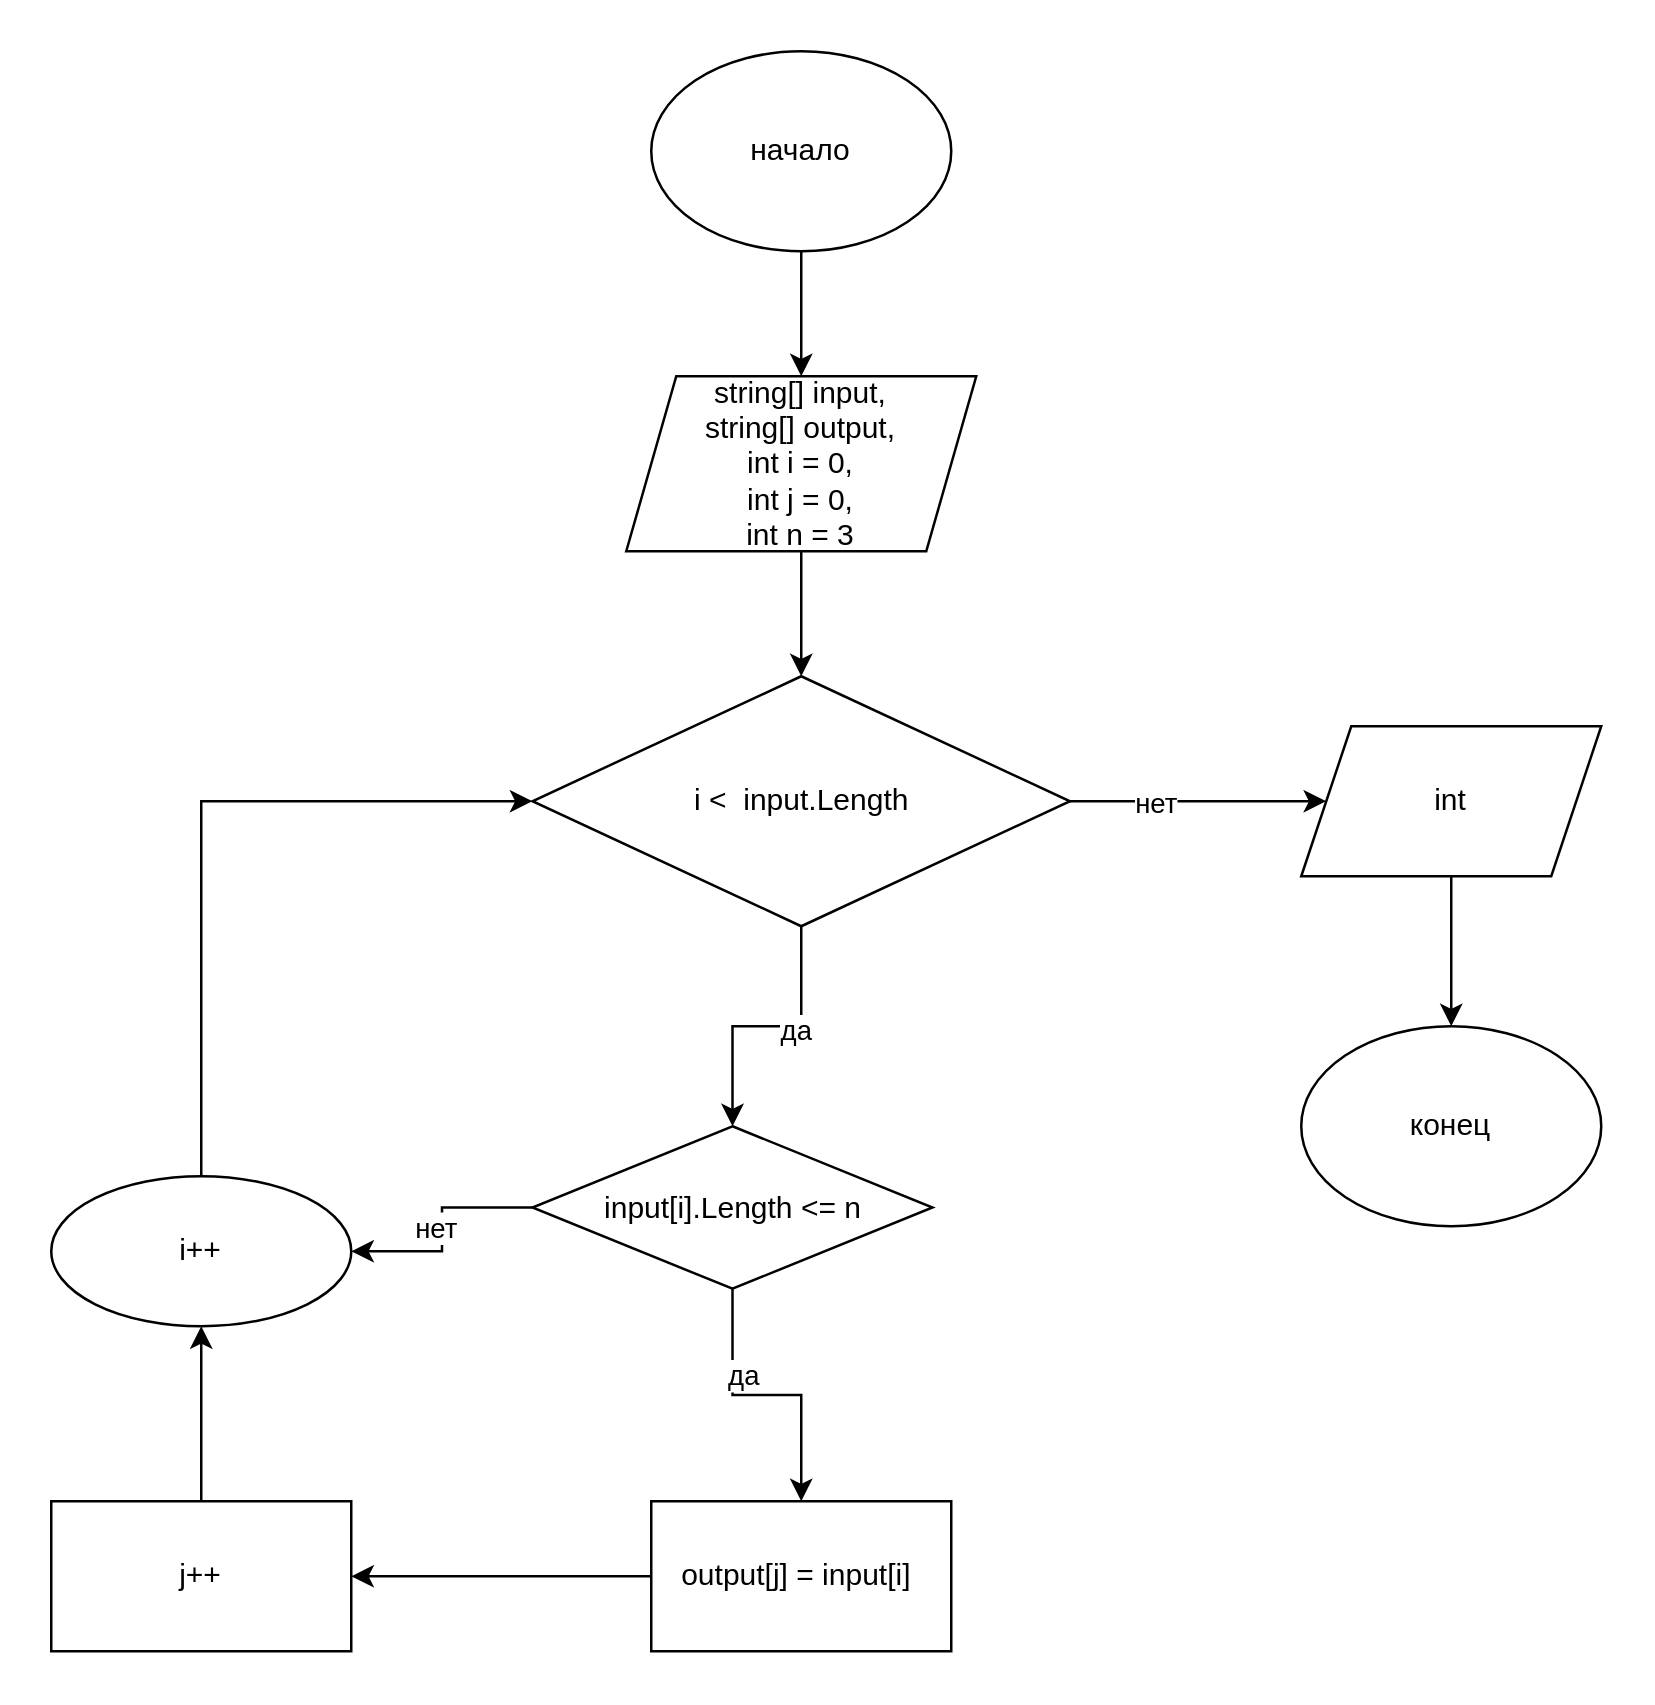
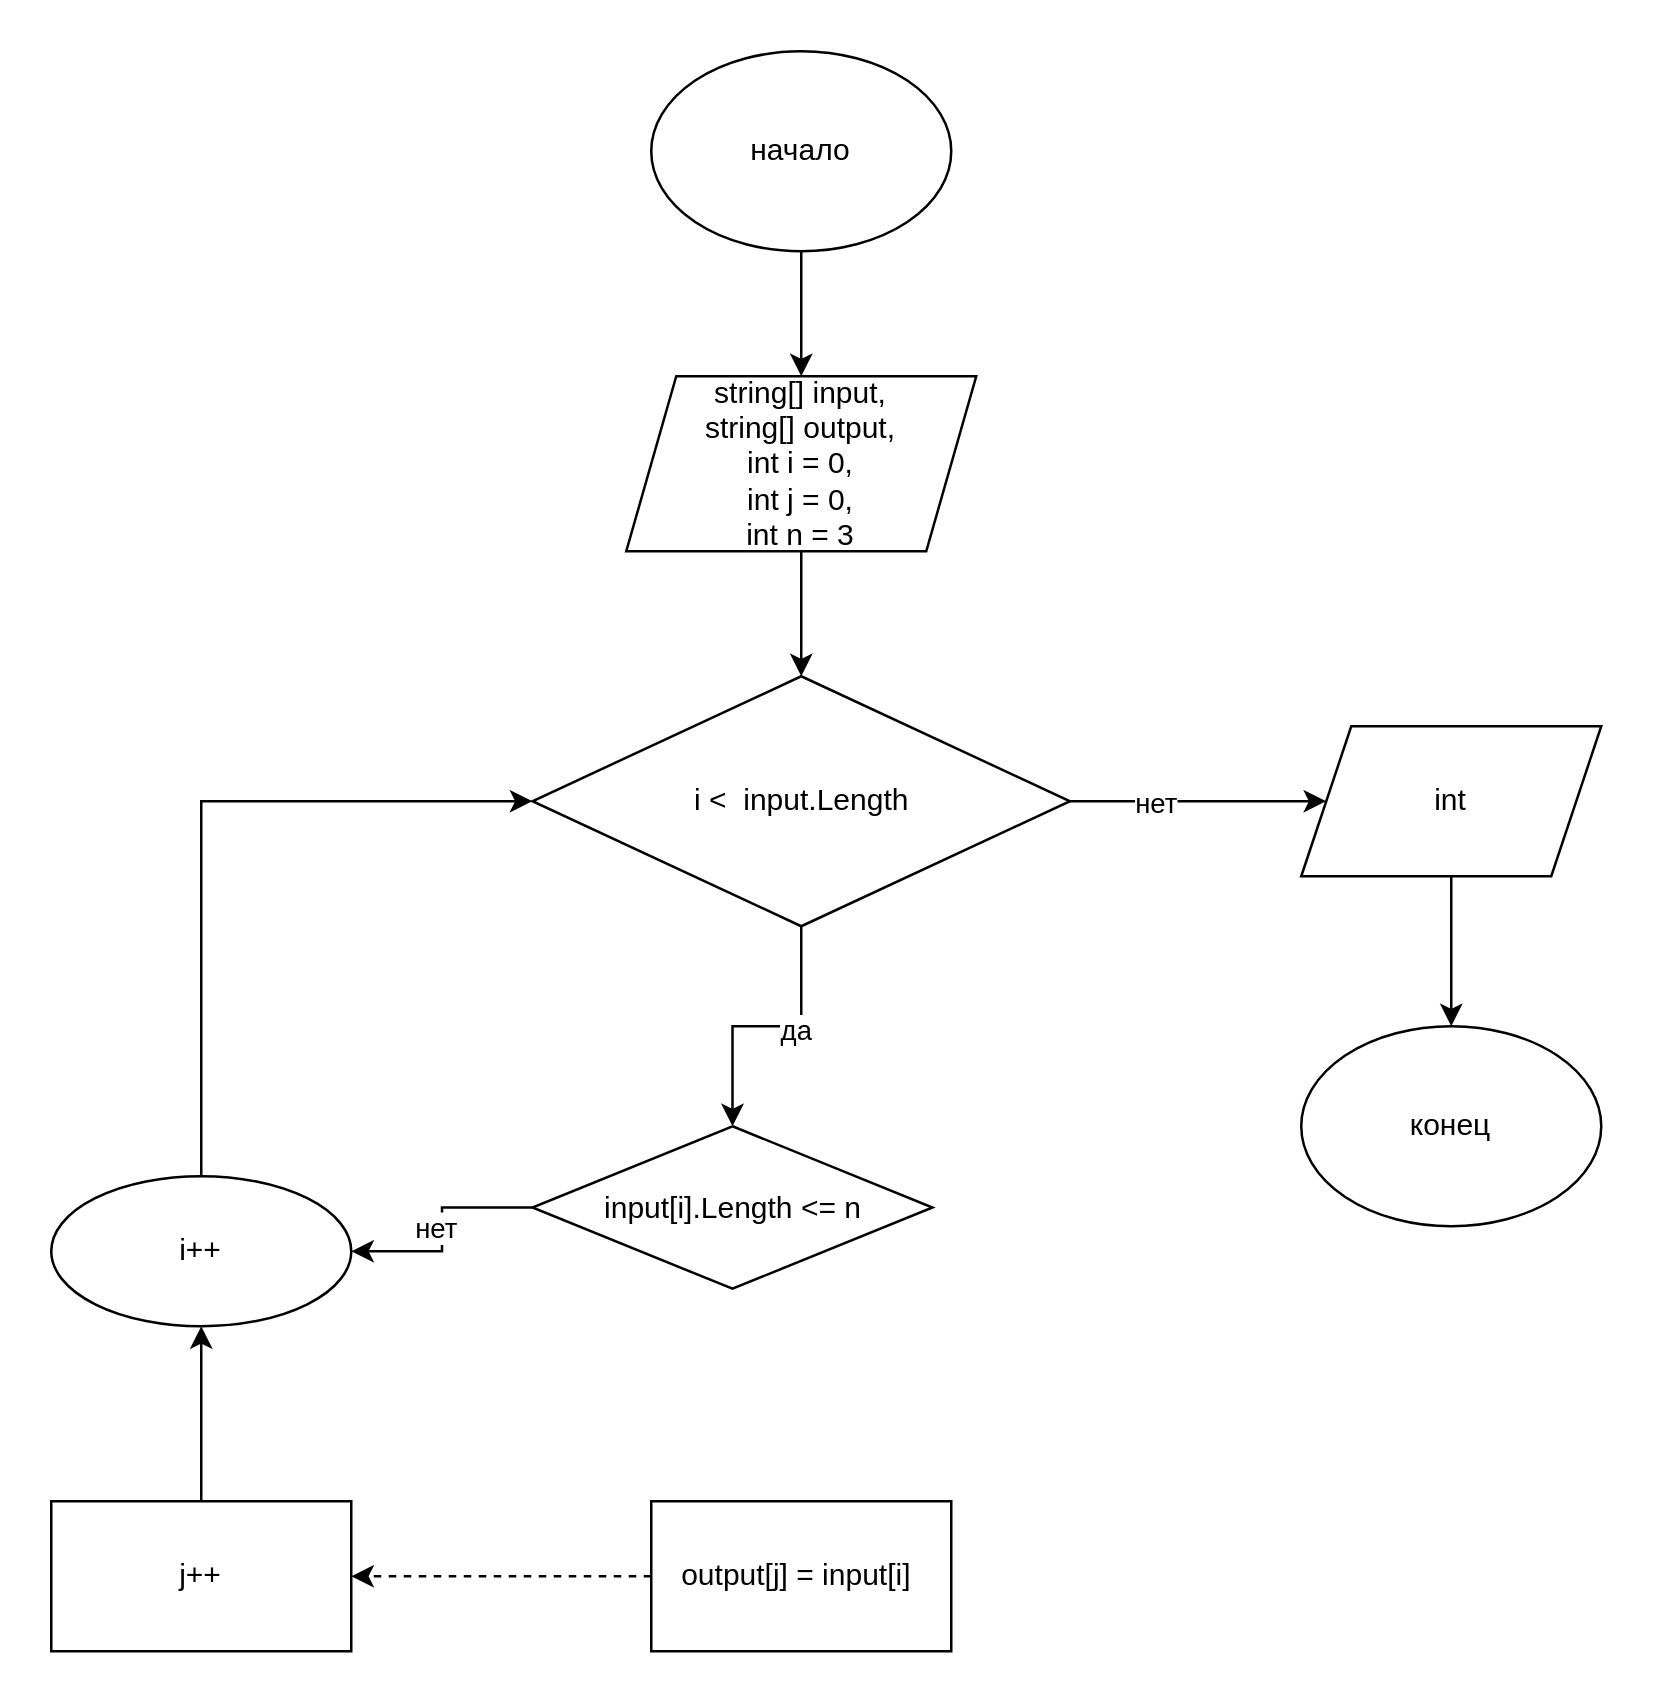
(759, 1395) -> none
(506, 1576) -> (506, 1576)
